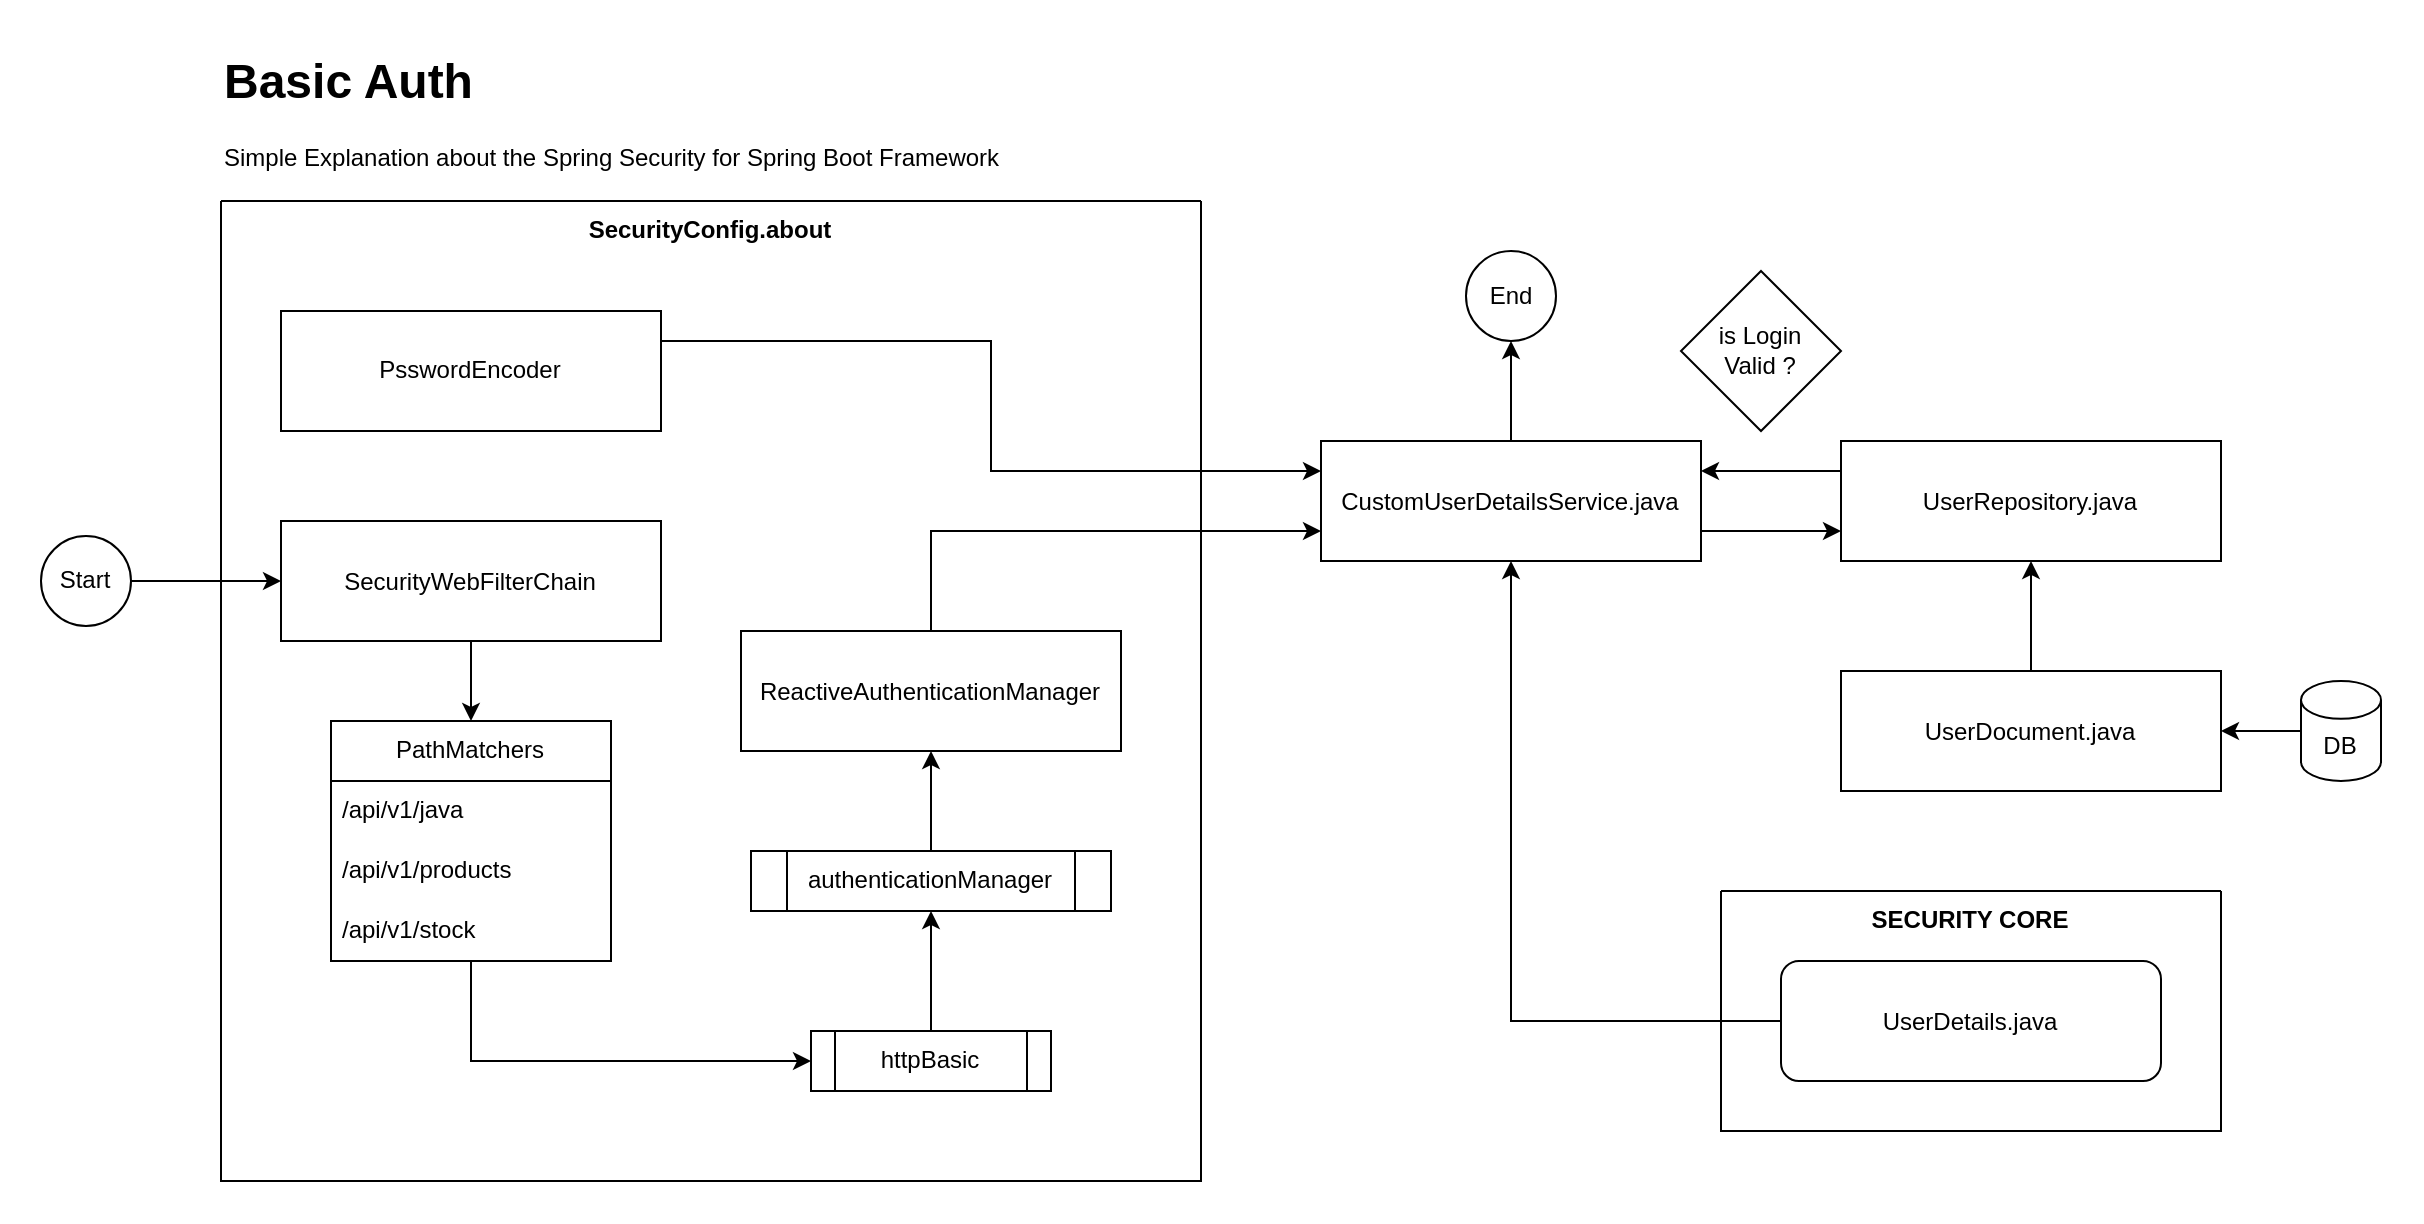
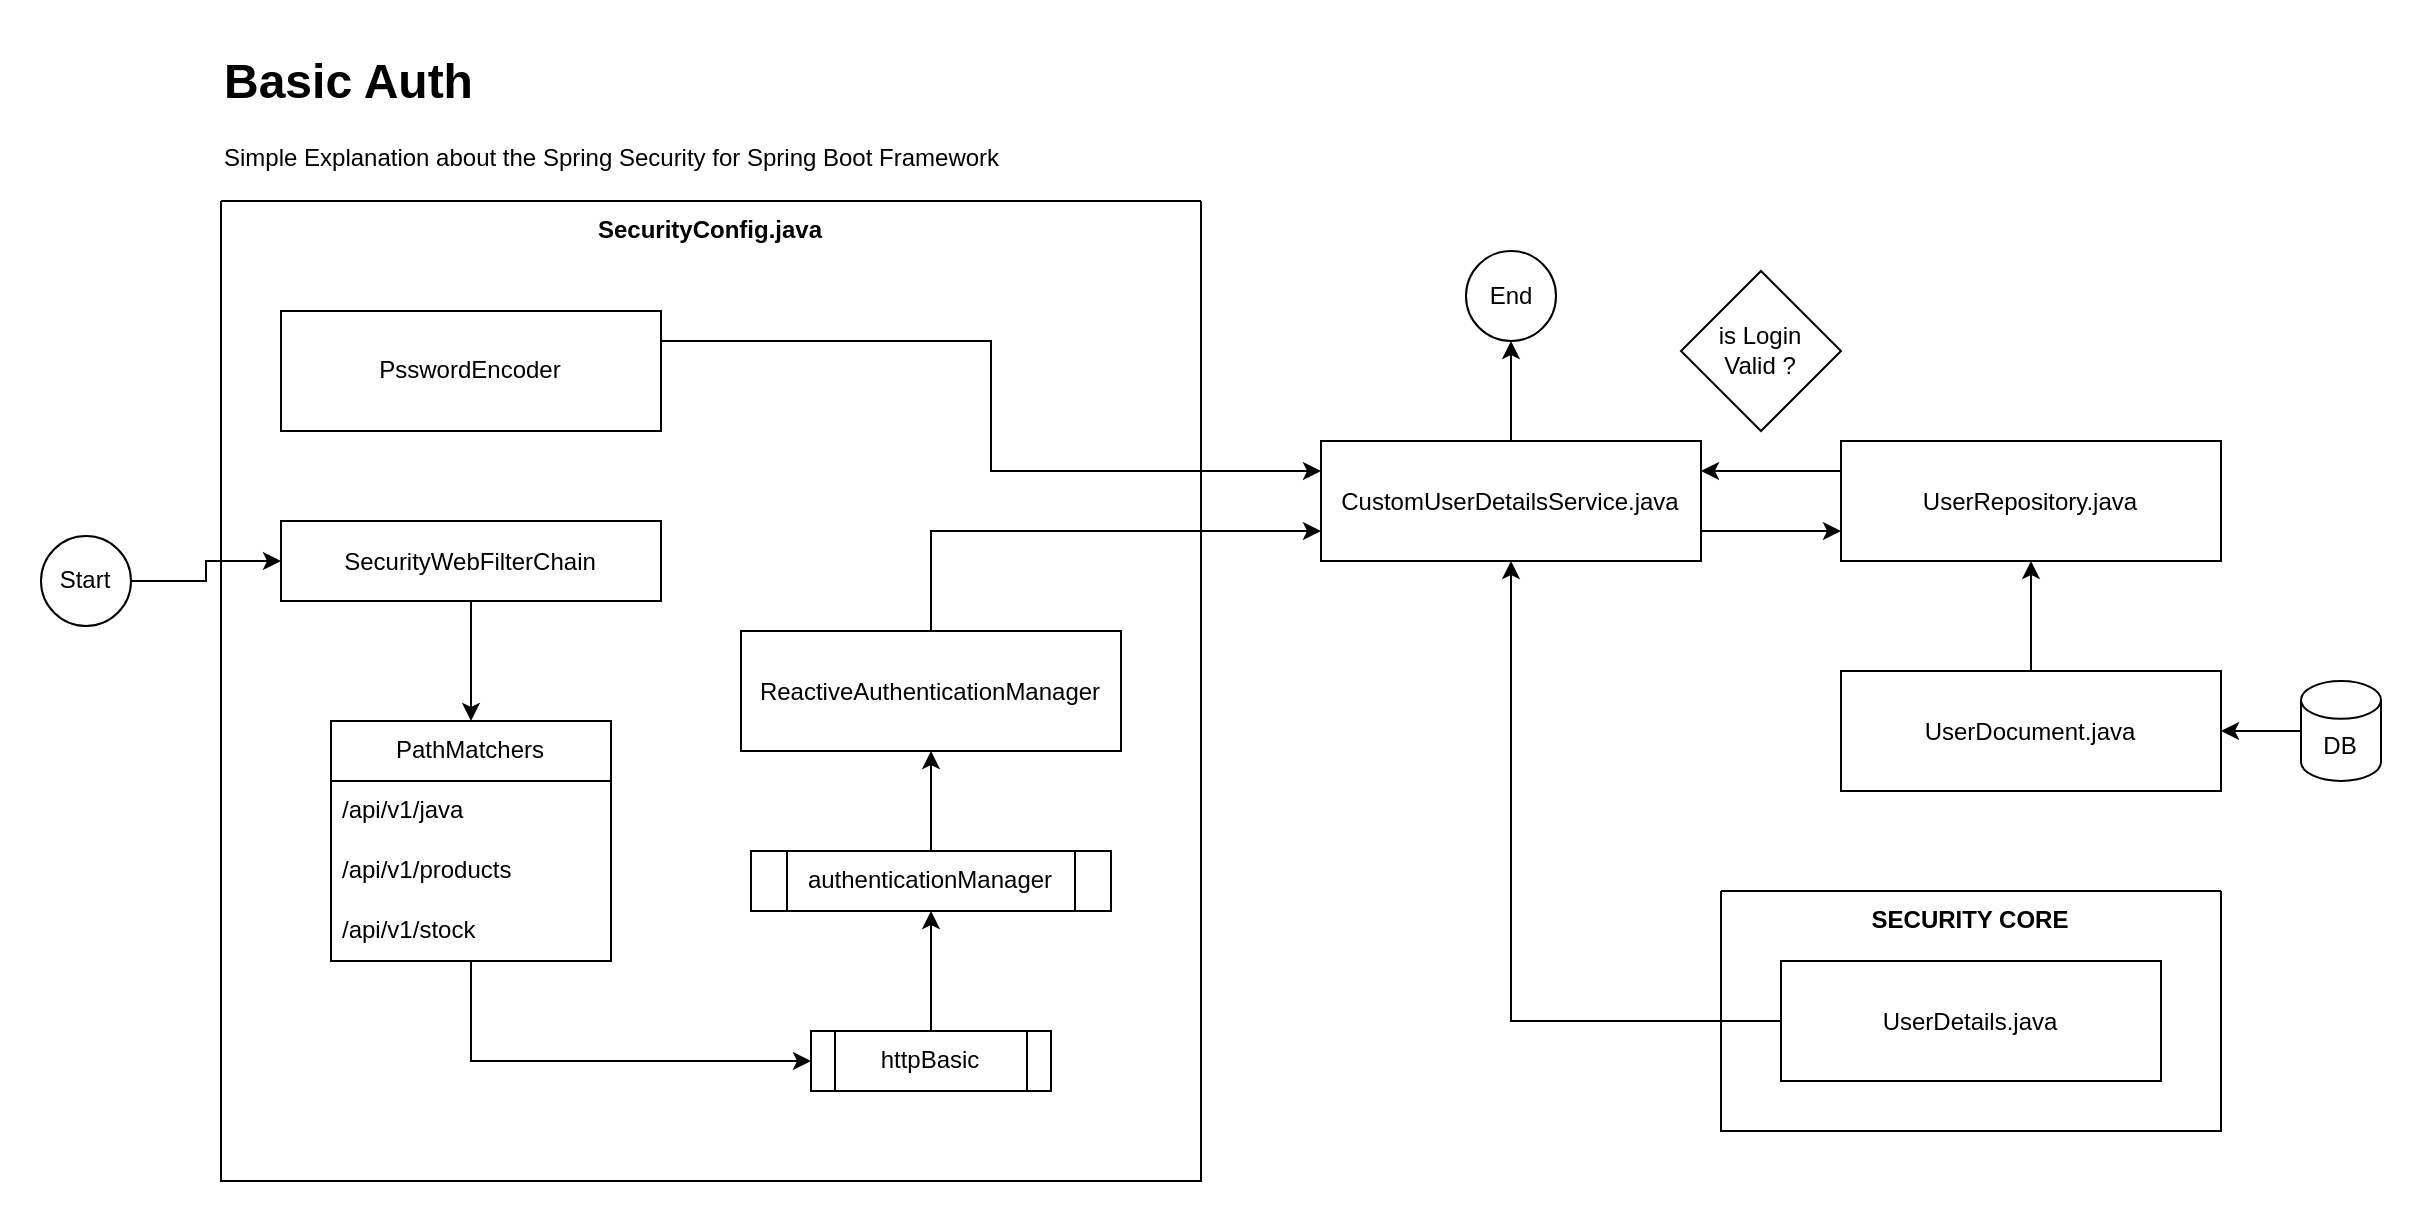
(710, 230) -> (710, 230)
(471, 581) -> (471, 561)
(1971, 1021) -> (1971, 1021)
